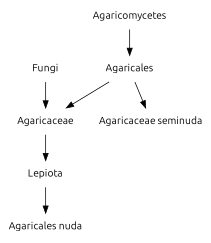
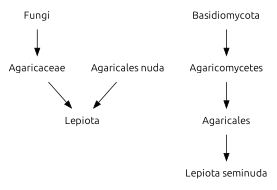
none -> (226, 16)
(91, 93) -> none
(151, 121) -> (226, 174)
(46, 197) -> (108, 92)
